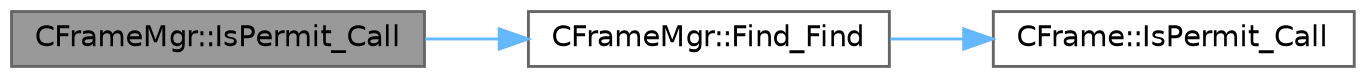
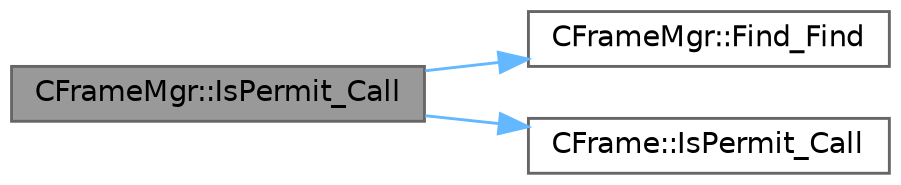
(927, 39) -> (462, 120)
